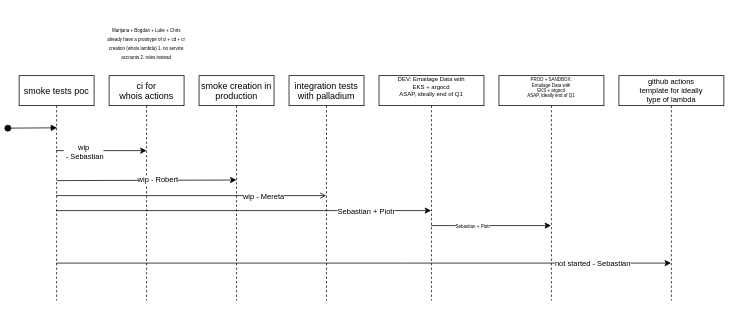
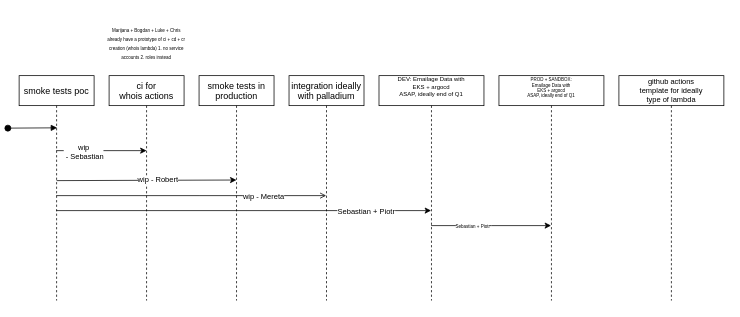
(236, 86) -> (236, 86)
(326, 86) -> (326, 86)
(593, 263) -> none
